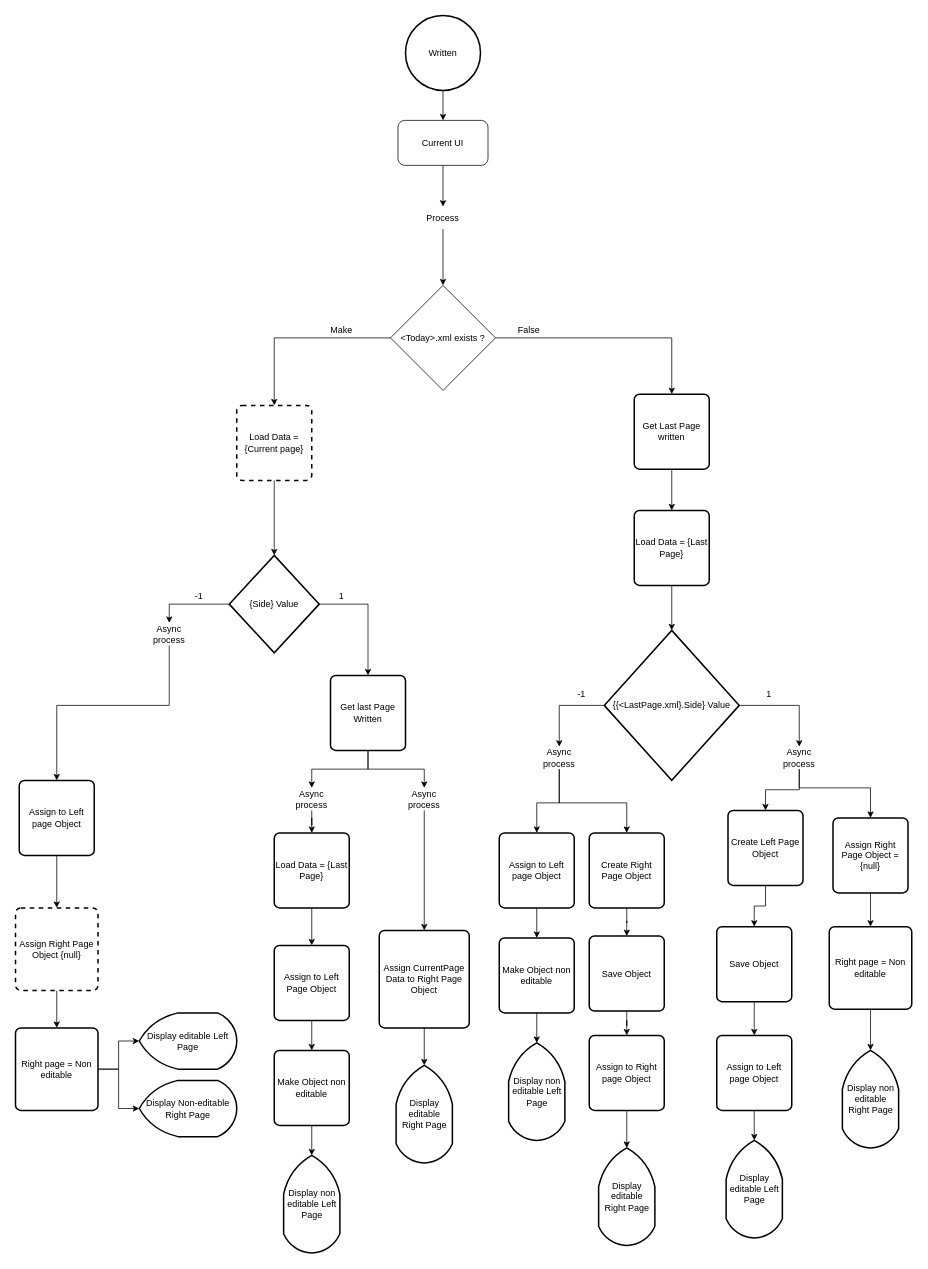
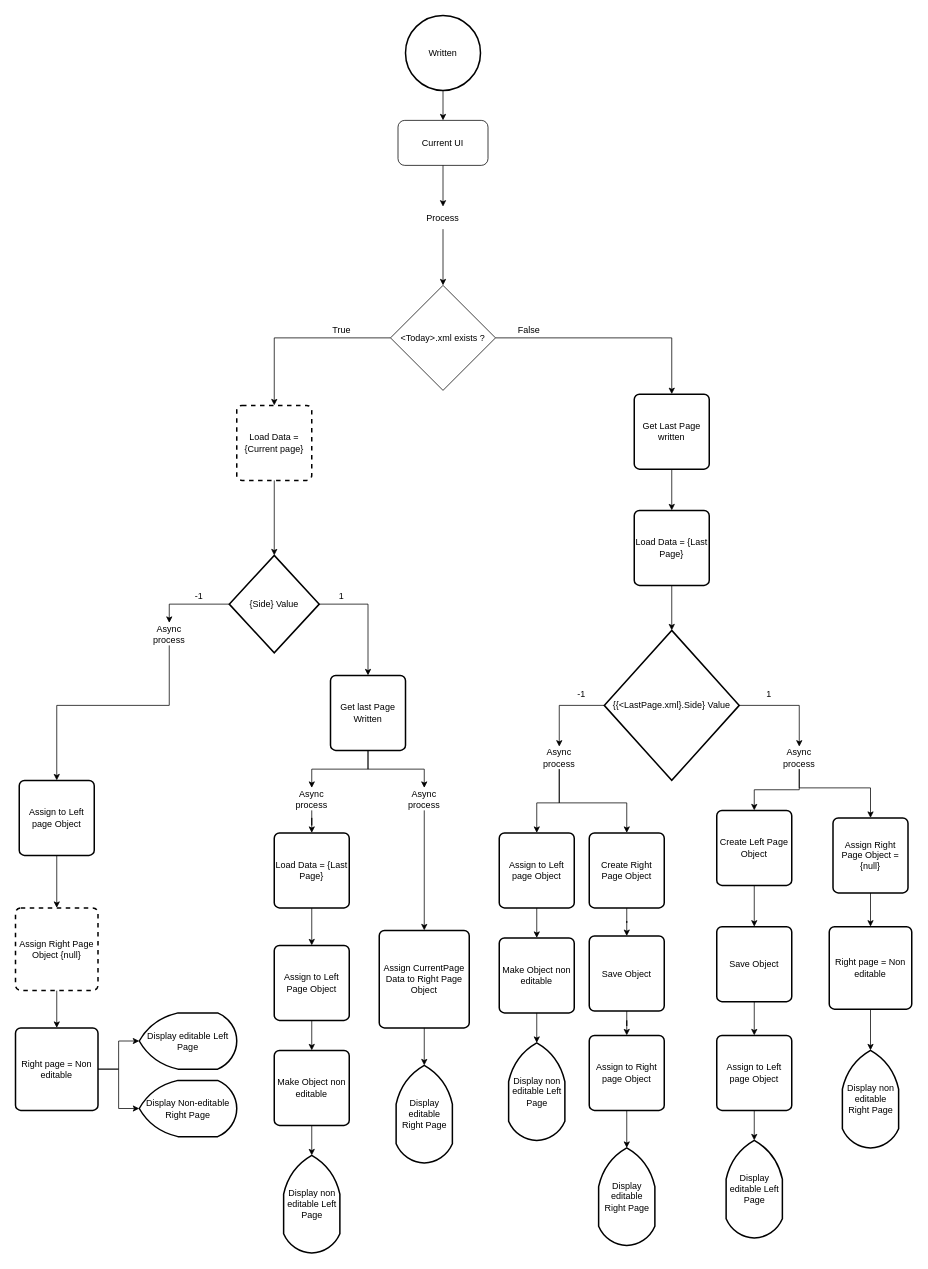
(342, 330) -> (342, 330)
(765, 848) -> (754, 848)
